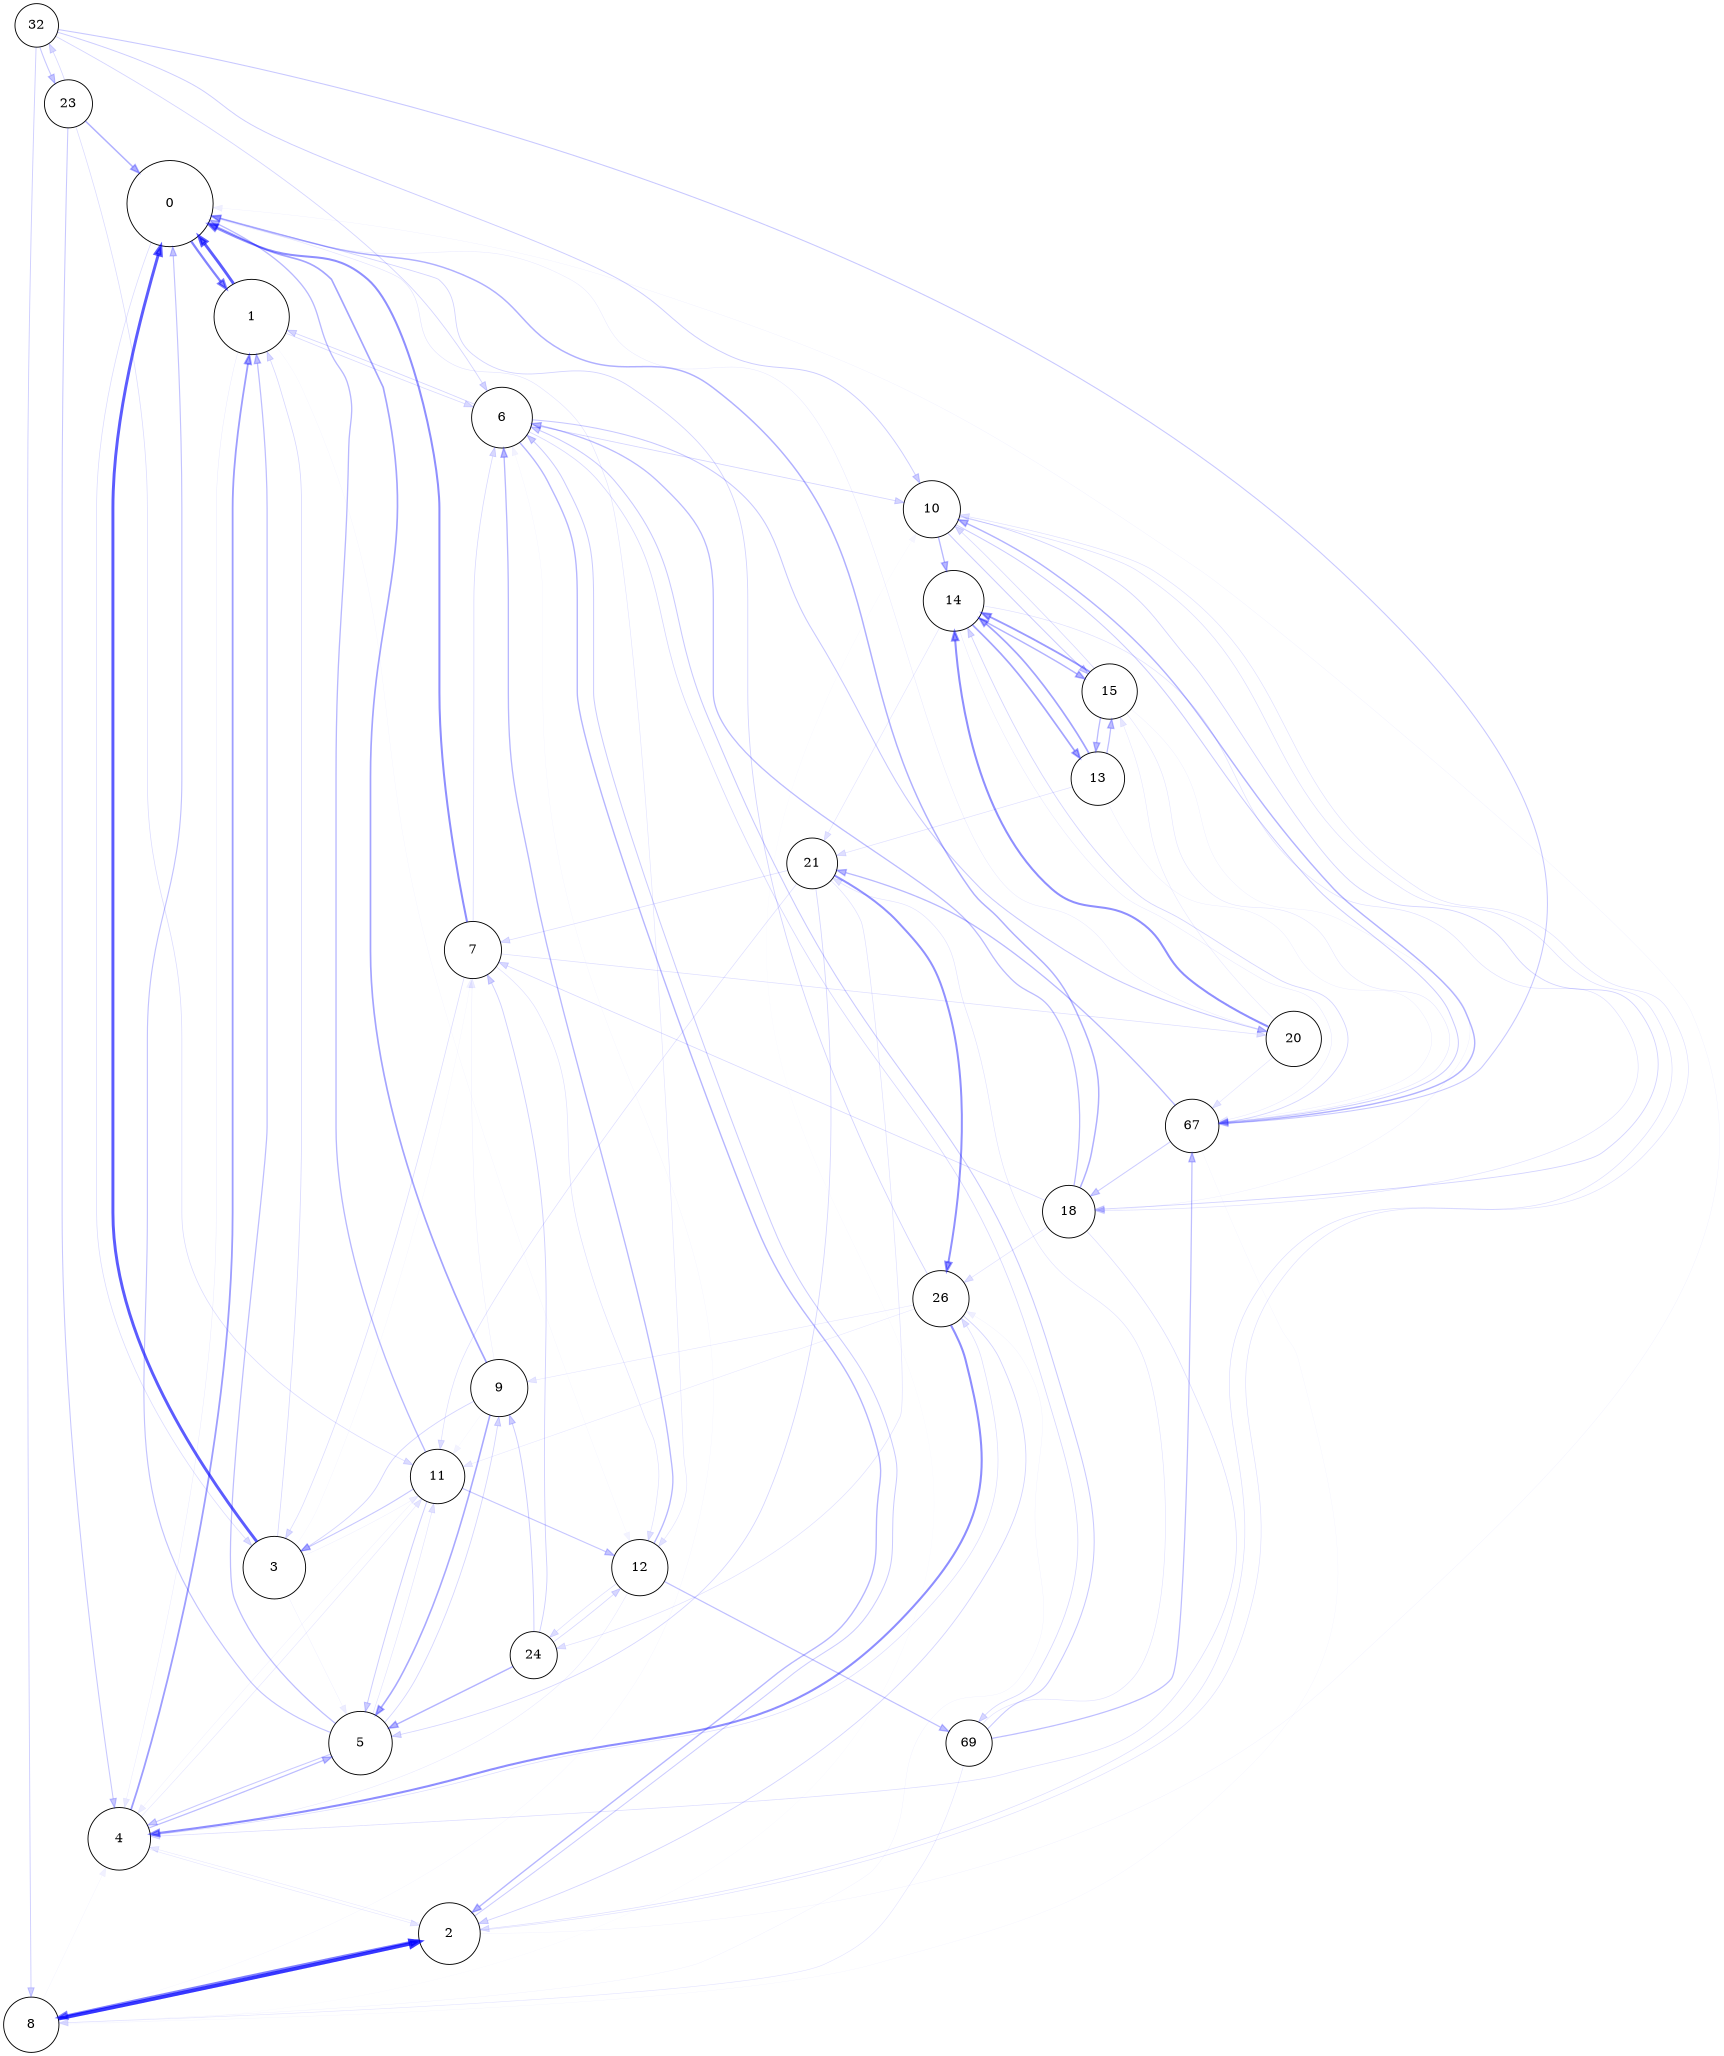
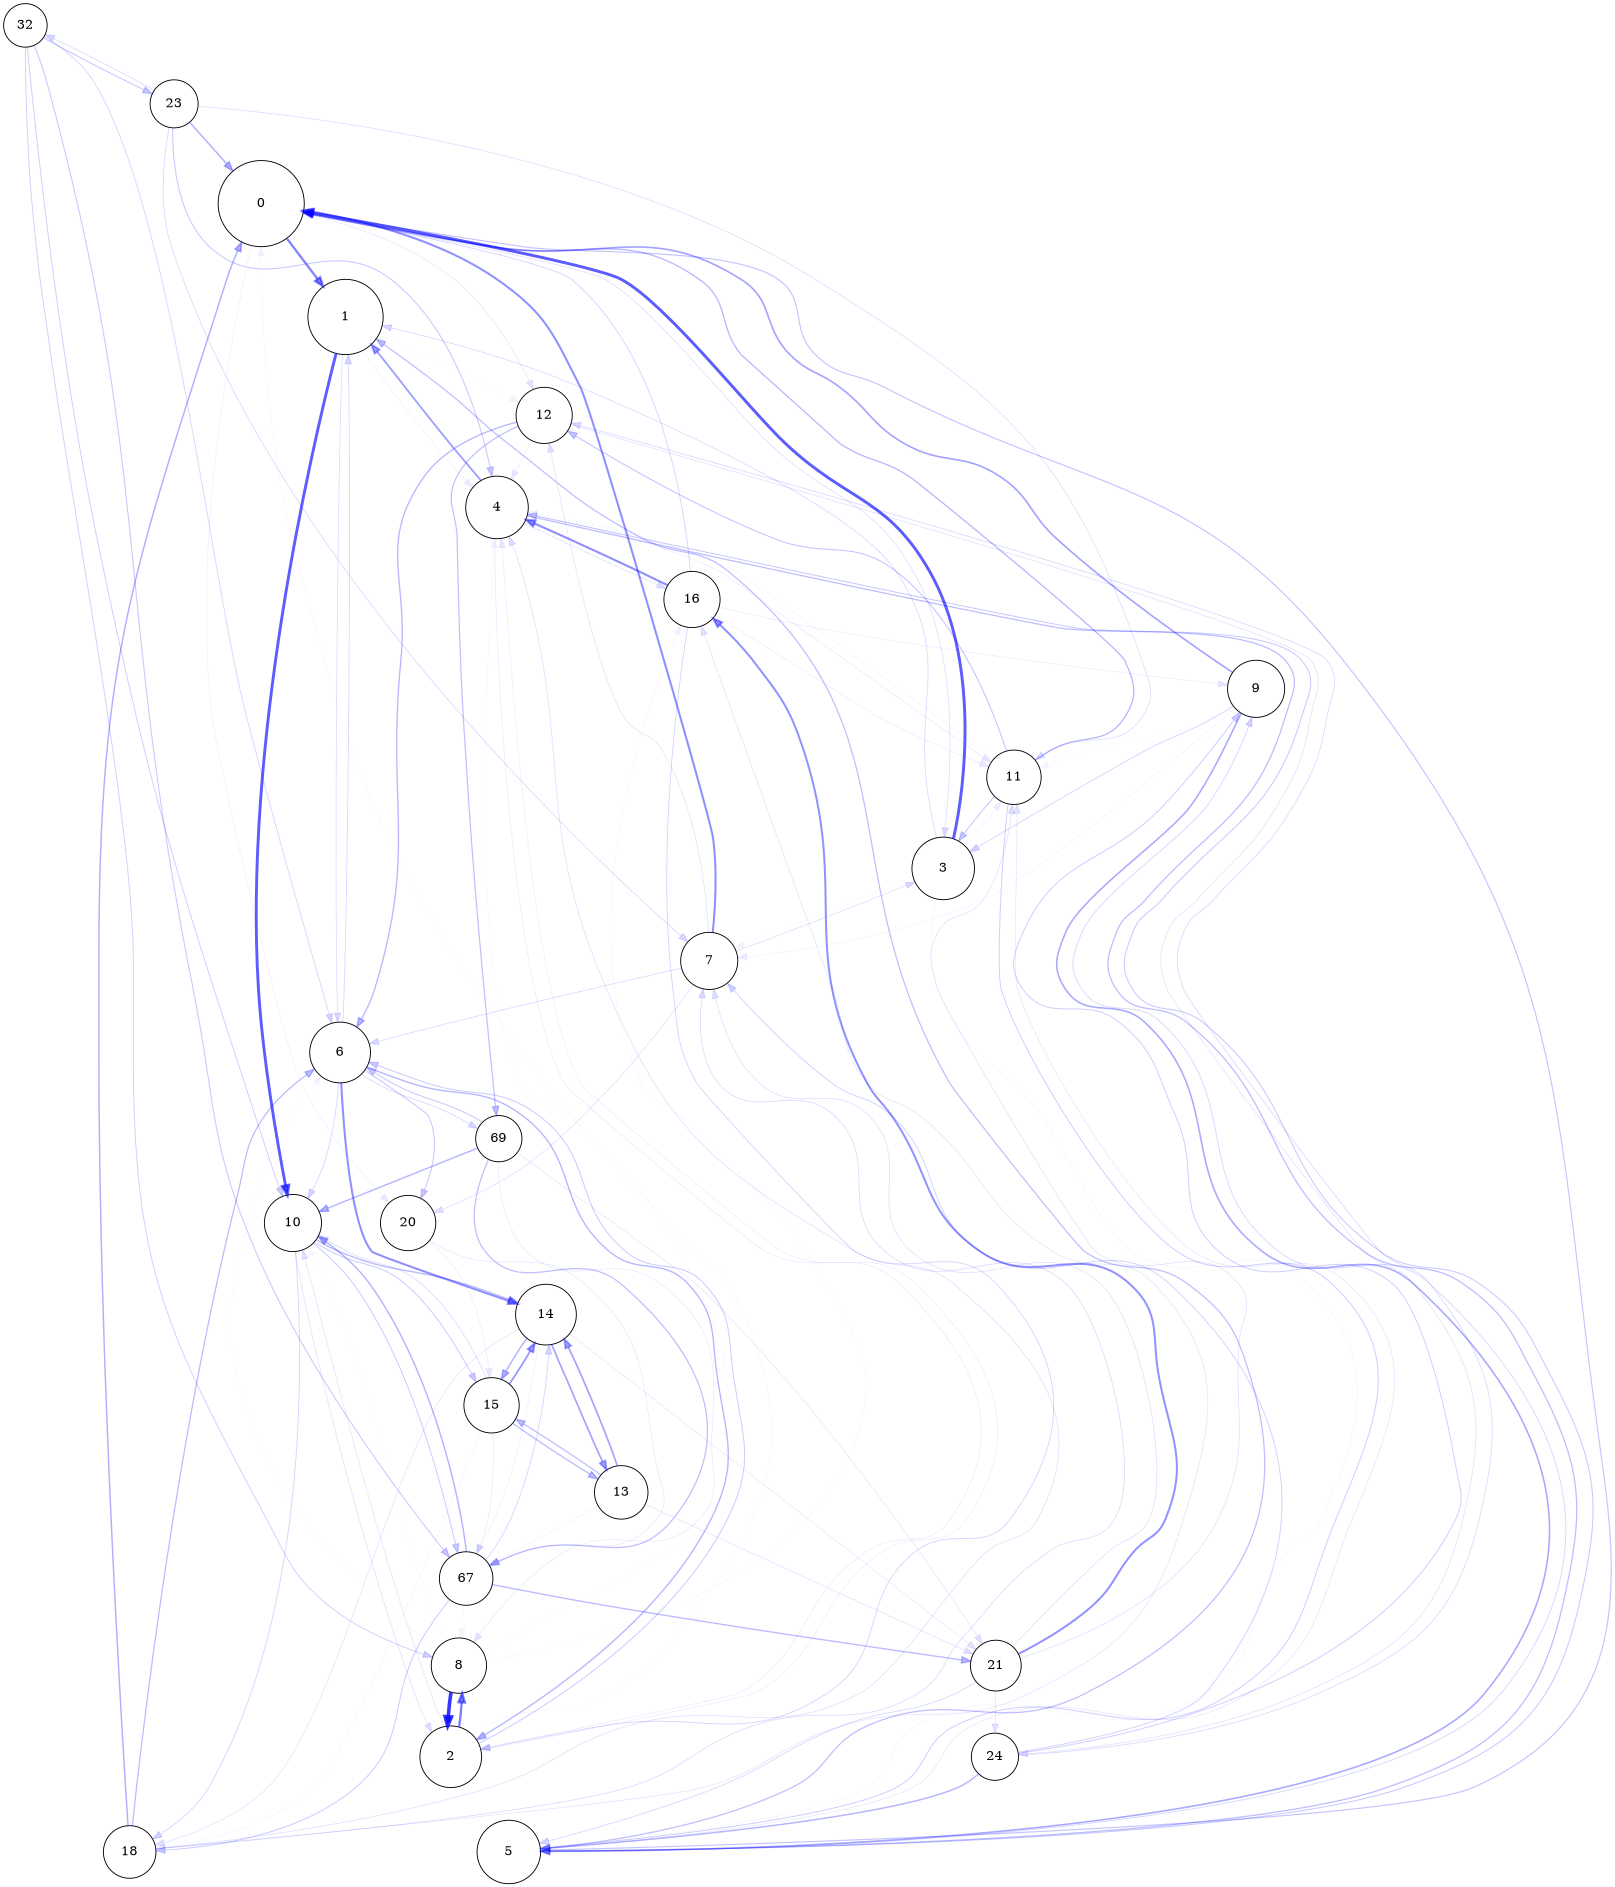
(219, 263) -> (266, 747)
none -> (363, 593)
(1049, 886) -> (365, 1240)
none -> (403, 1178)
(941, 1299) -> (692, 599)
